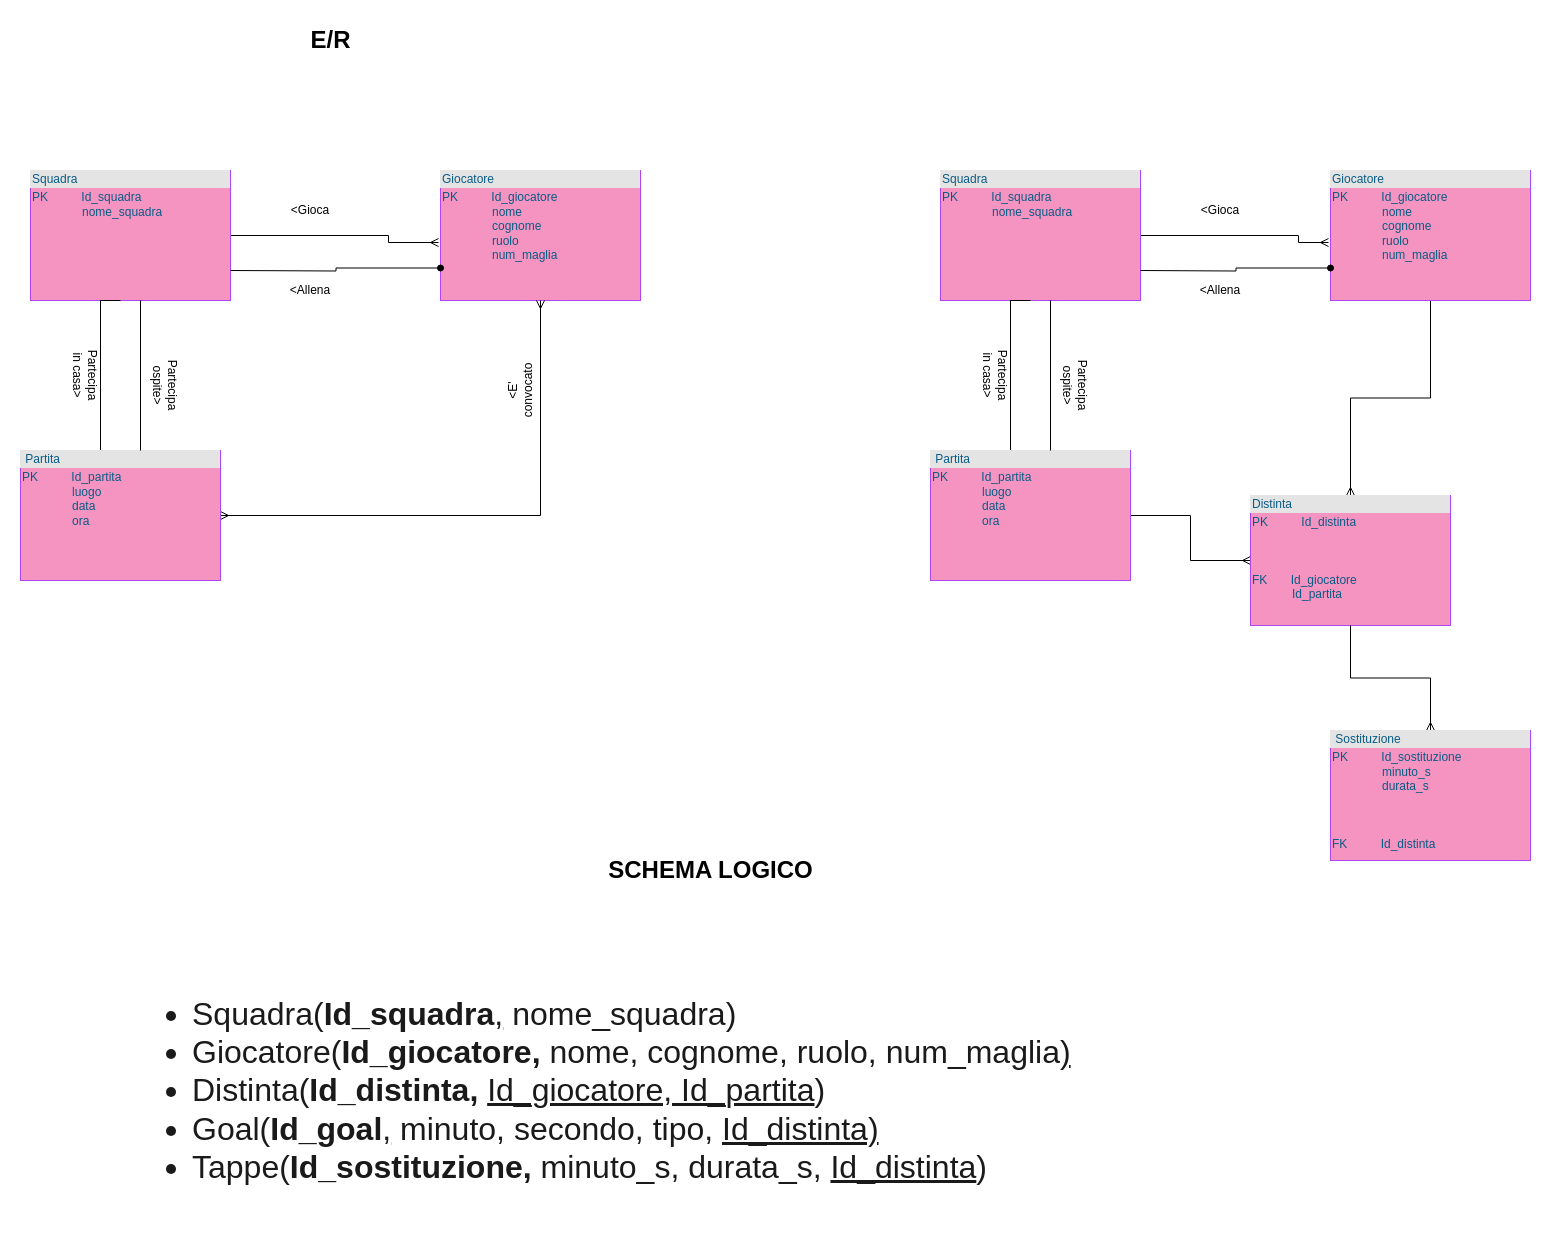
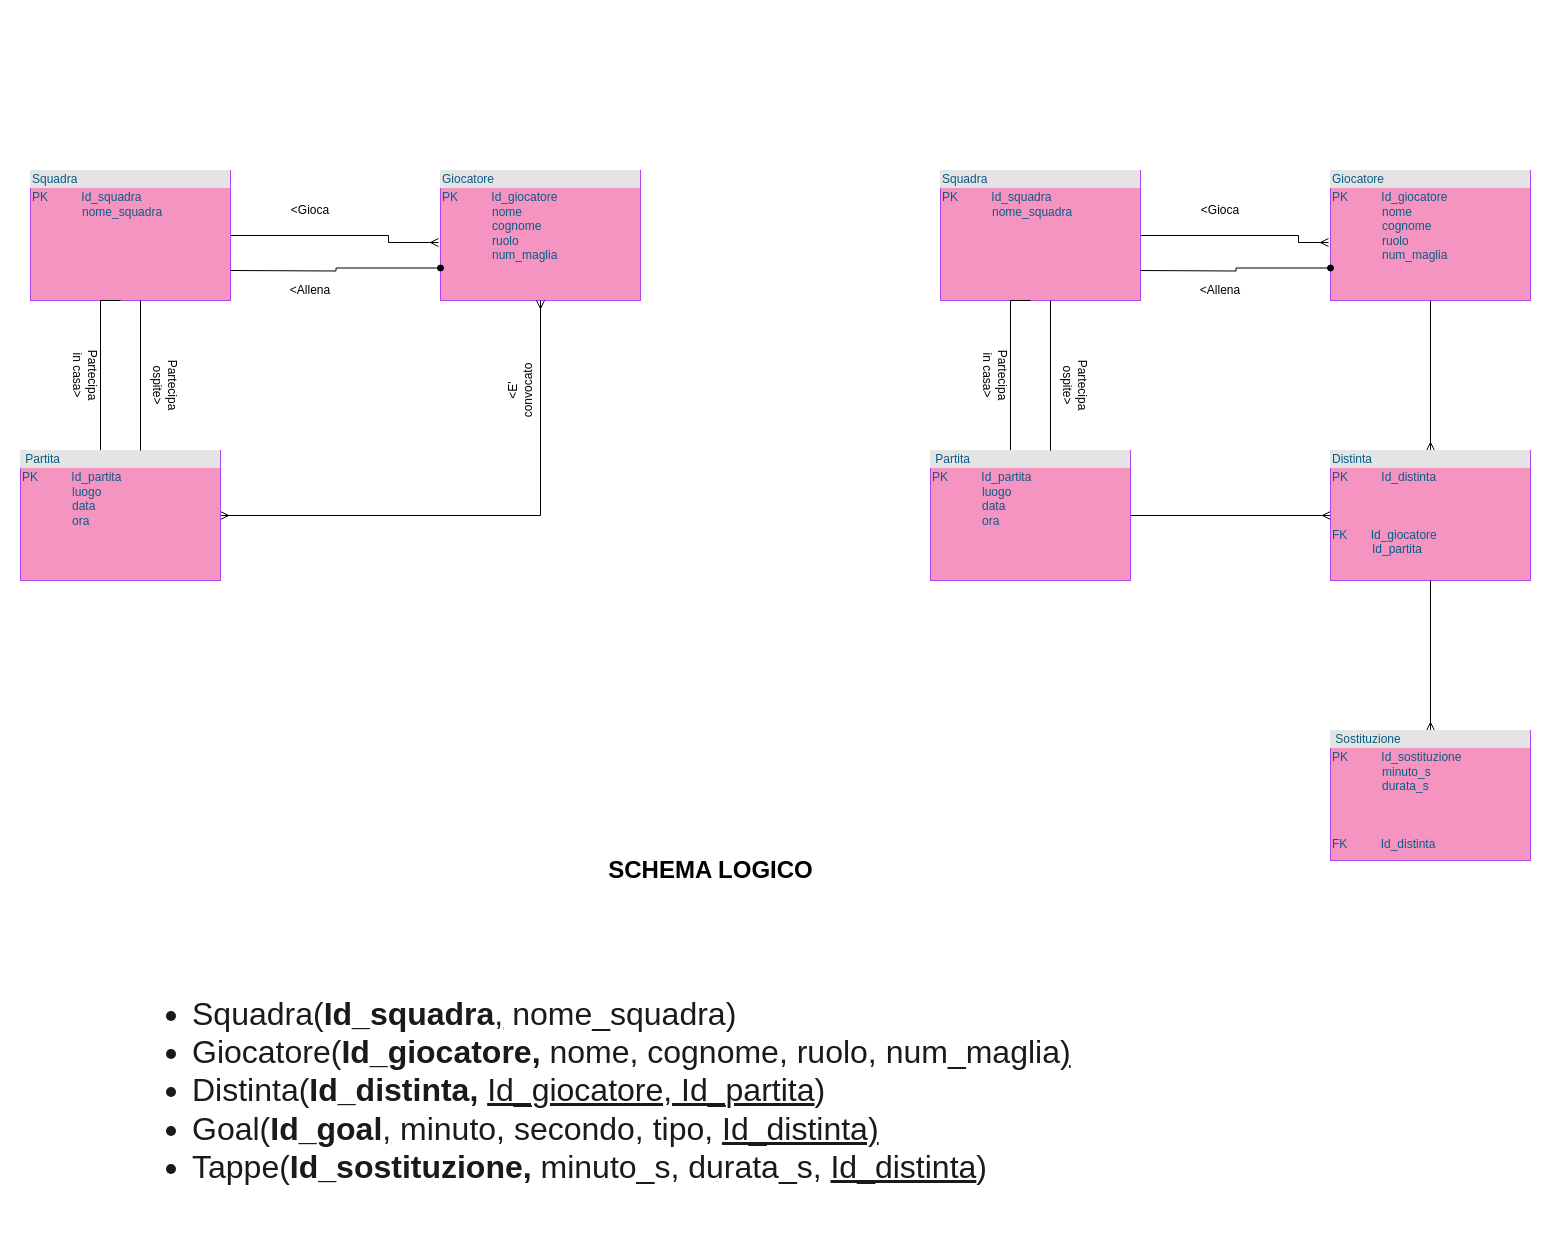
(331, 41) -> none
(1351, 561) -> (1431, 516)
